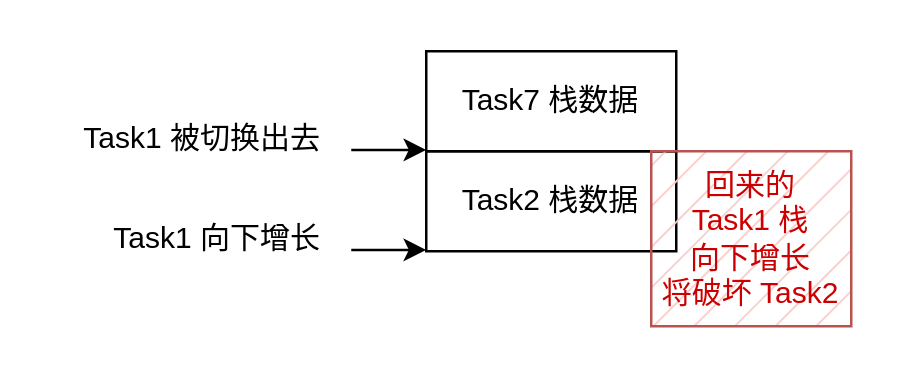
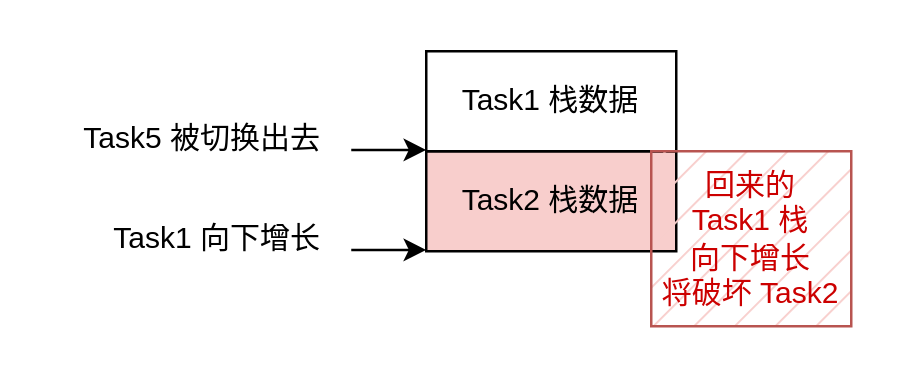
(551, 101) -> (551, 101)
(200, 139) -> (200, 139)
(551, 201) -> (551, 201)
